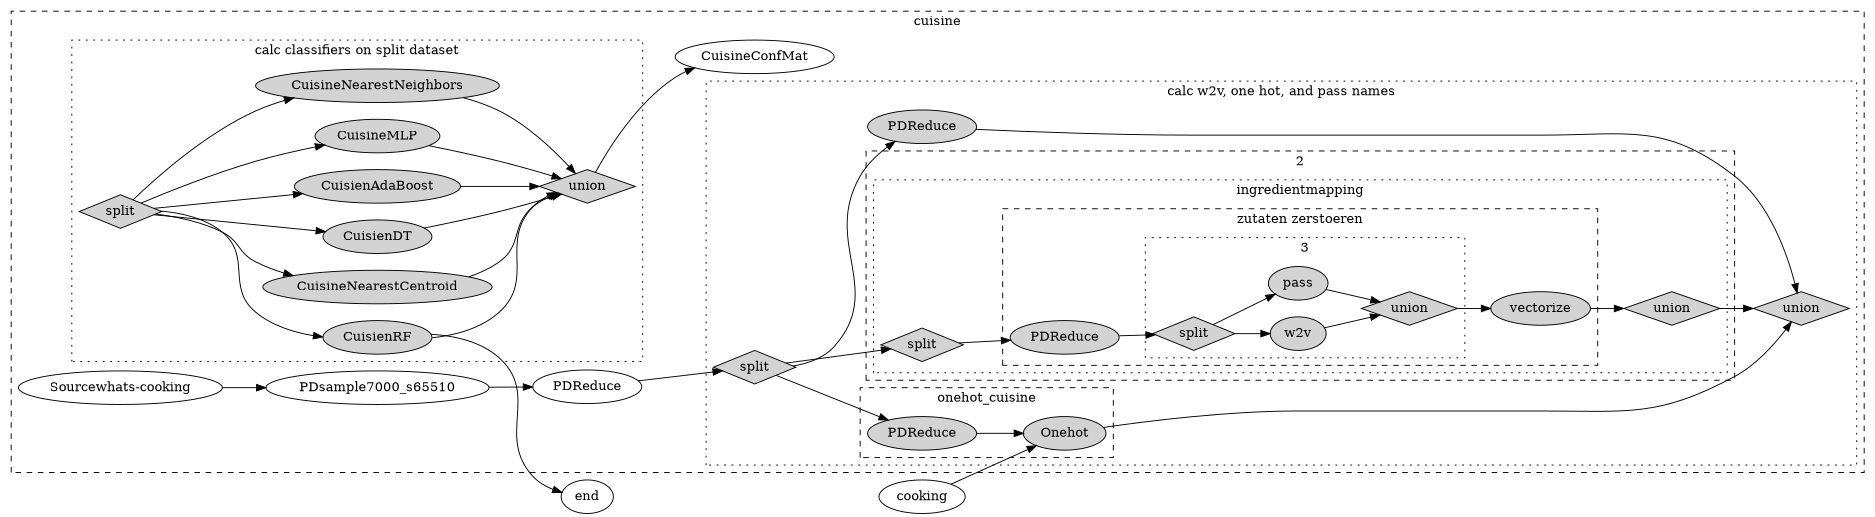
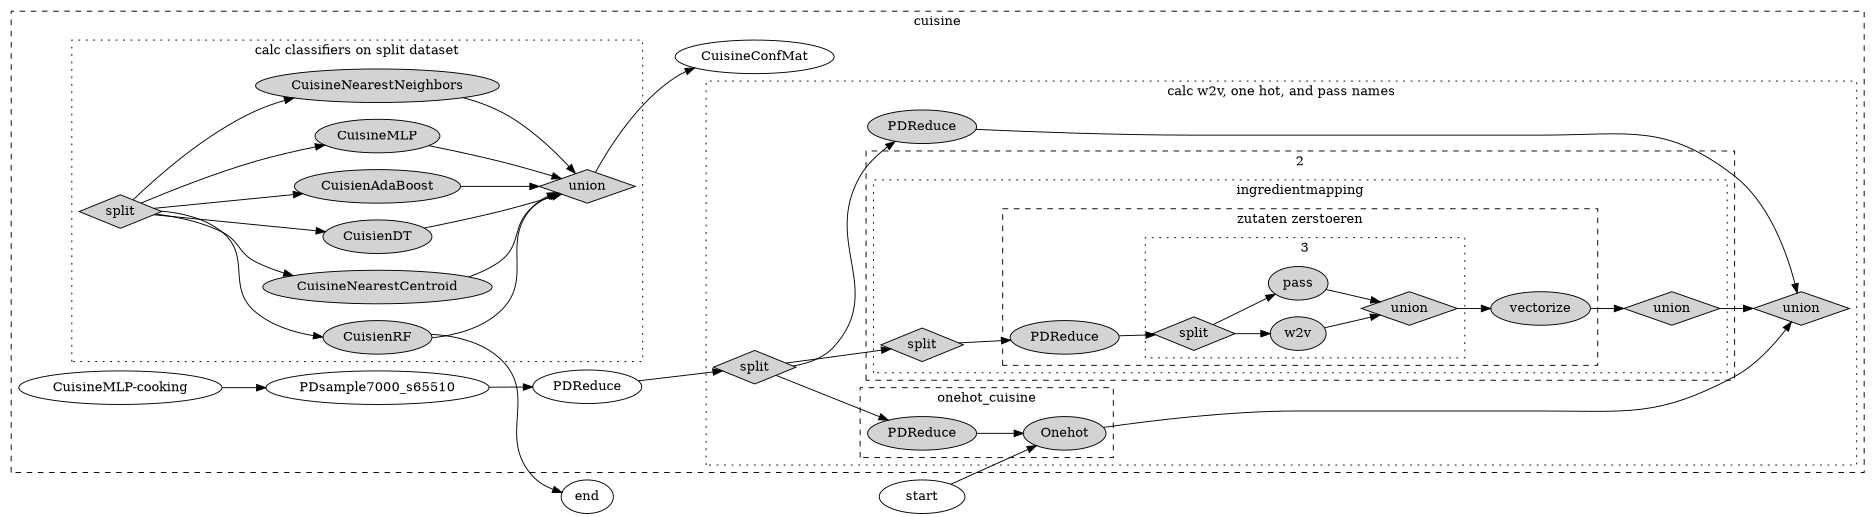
(120, 388) -> (120, 388)
(922, 497) -> (922, 497)
